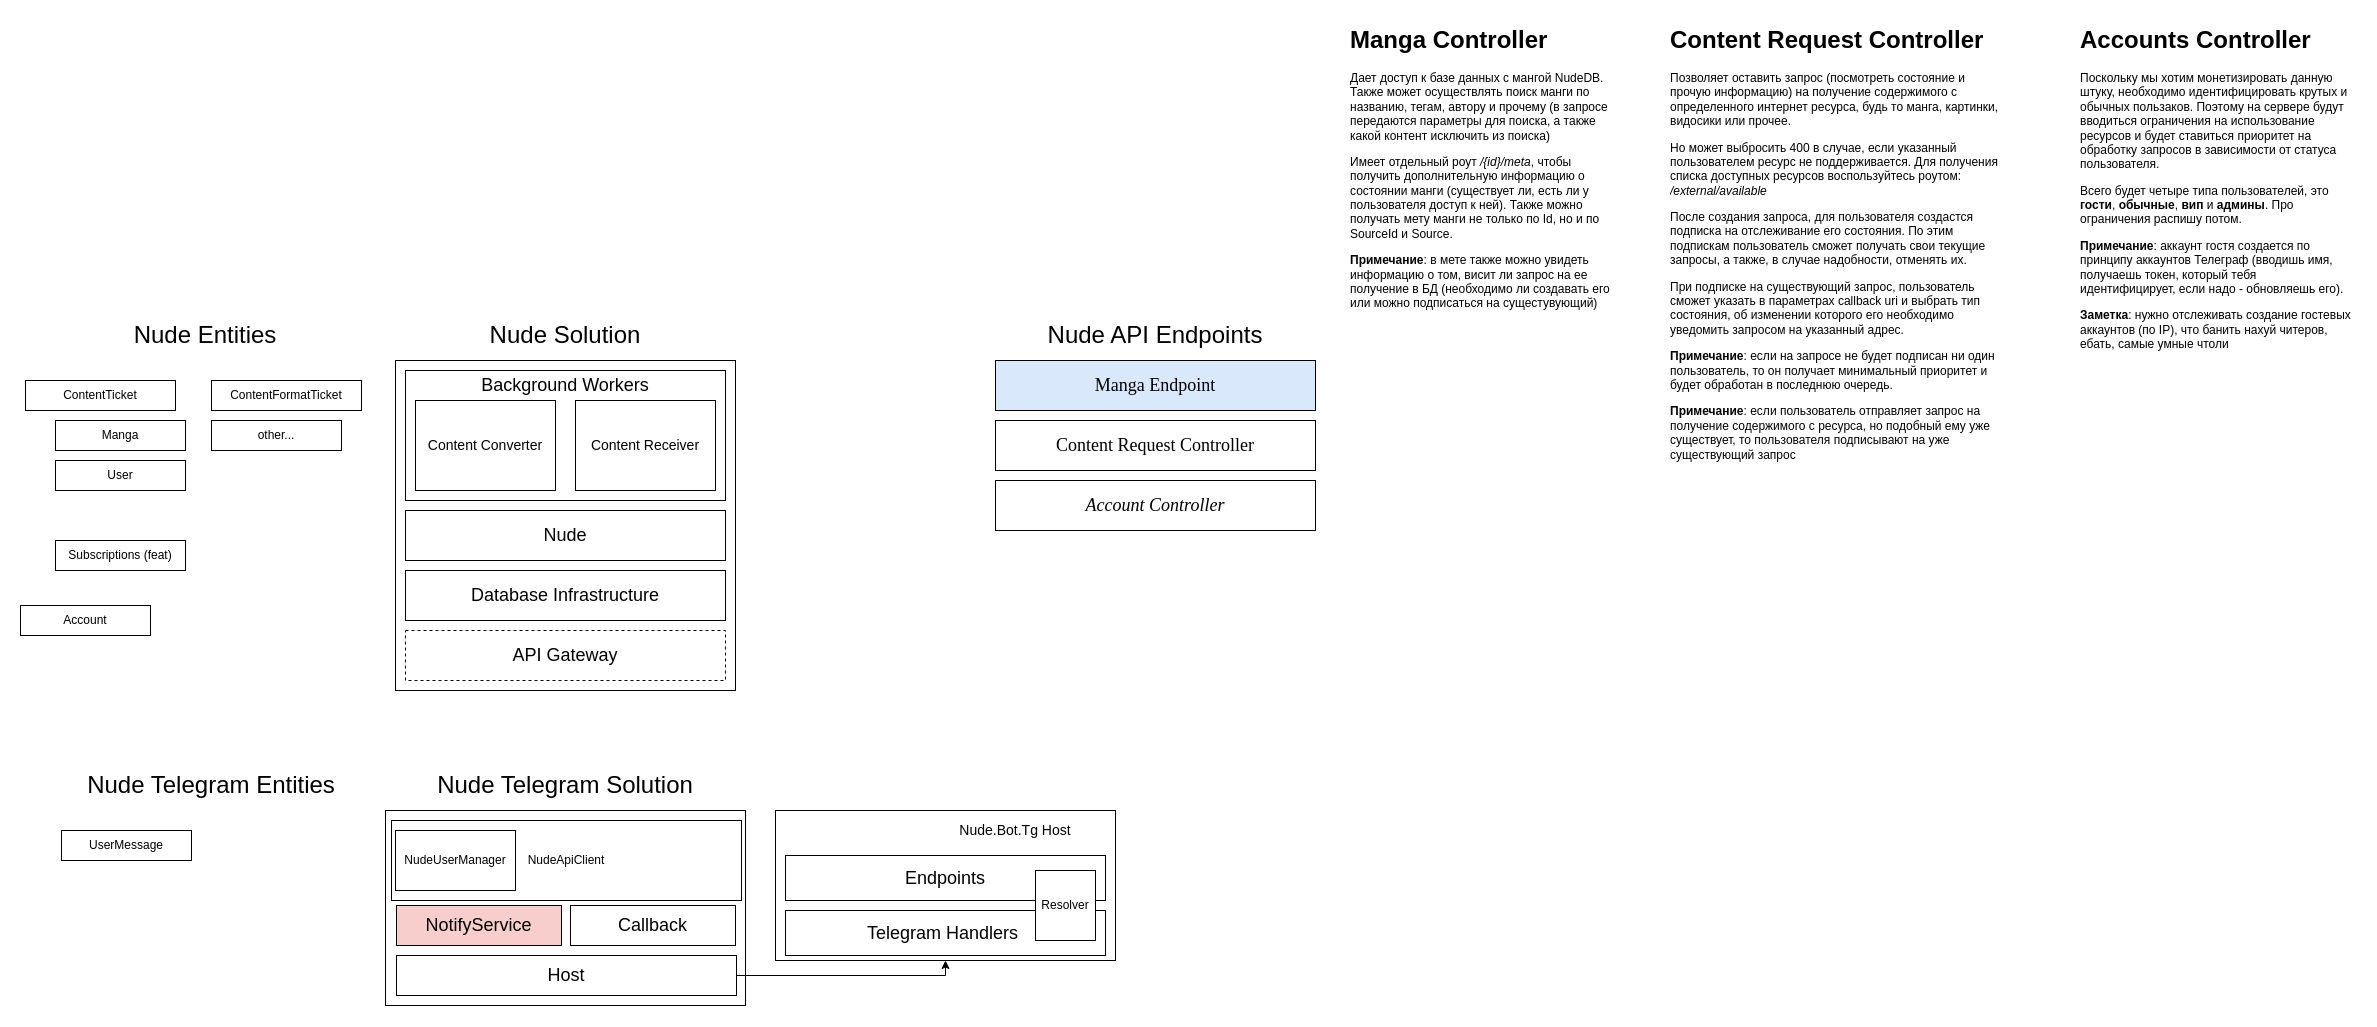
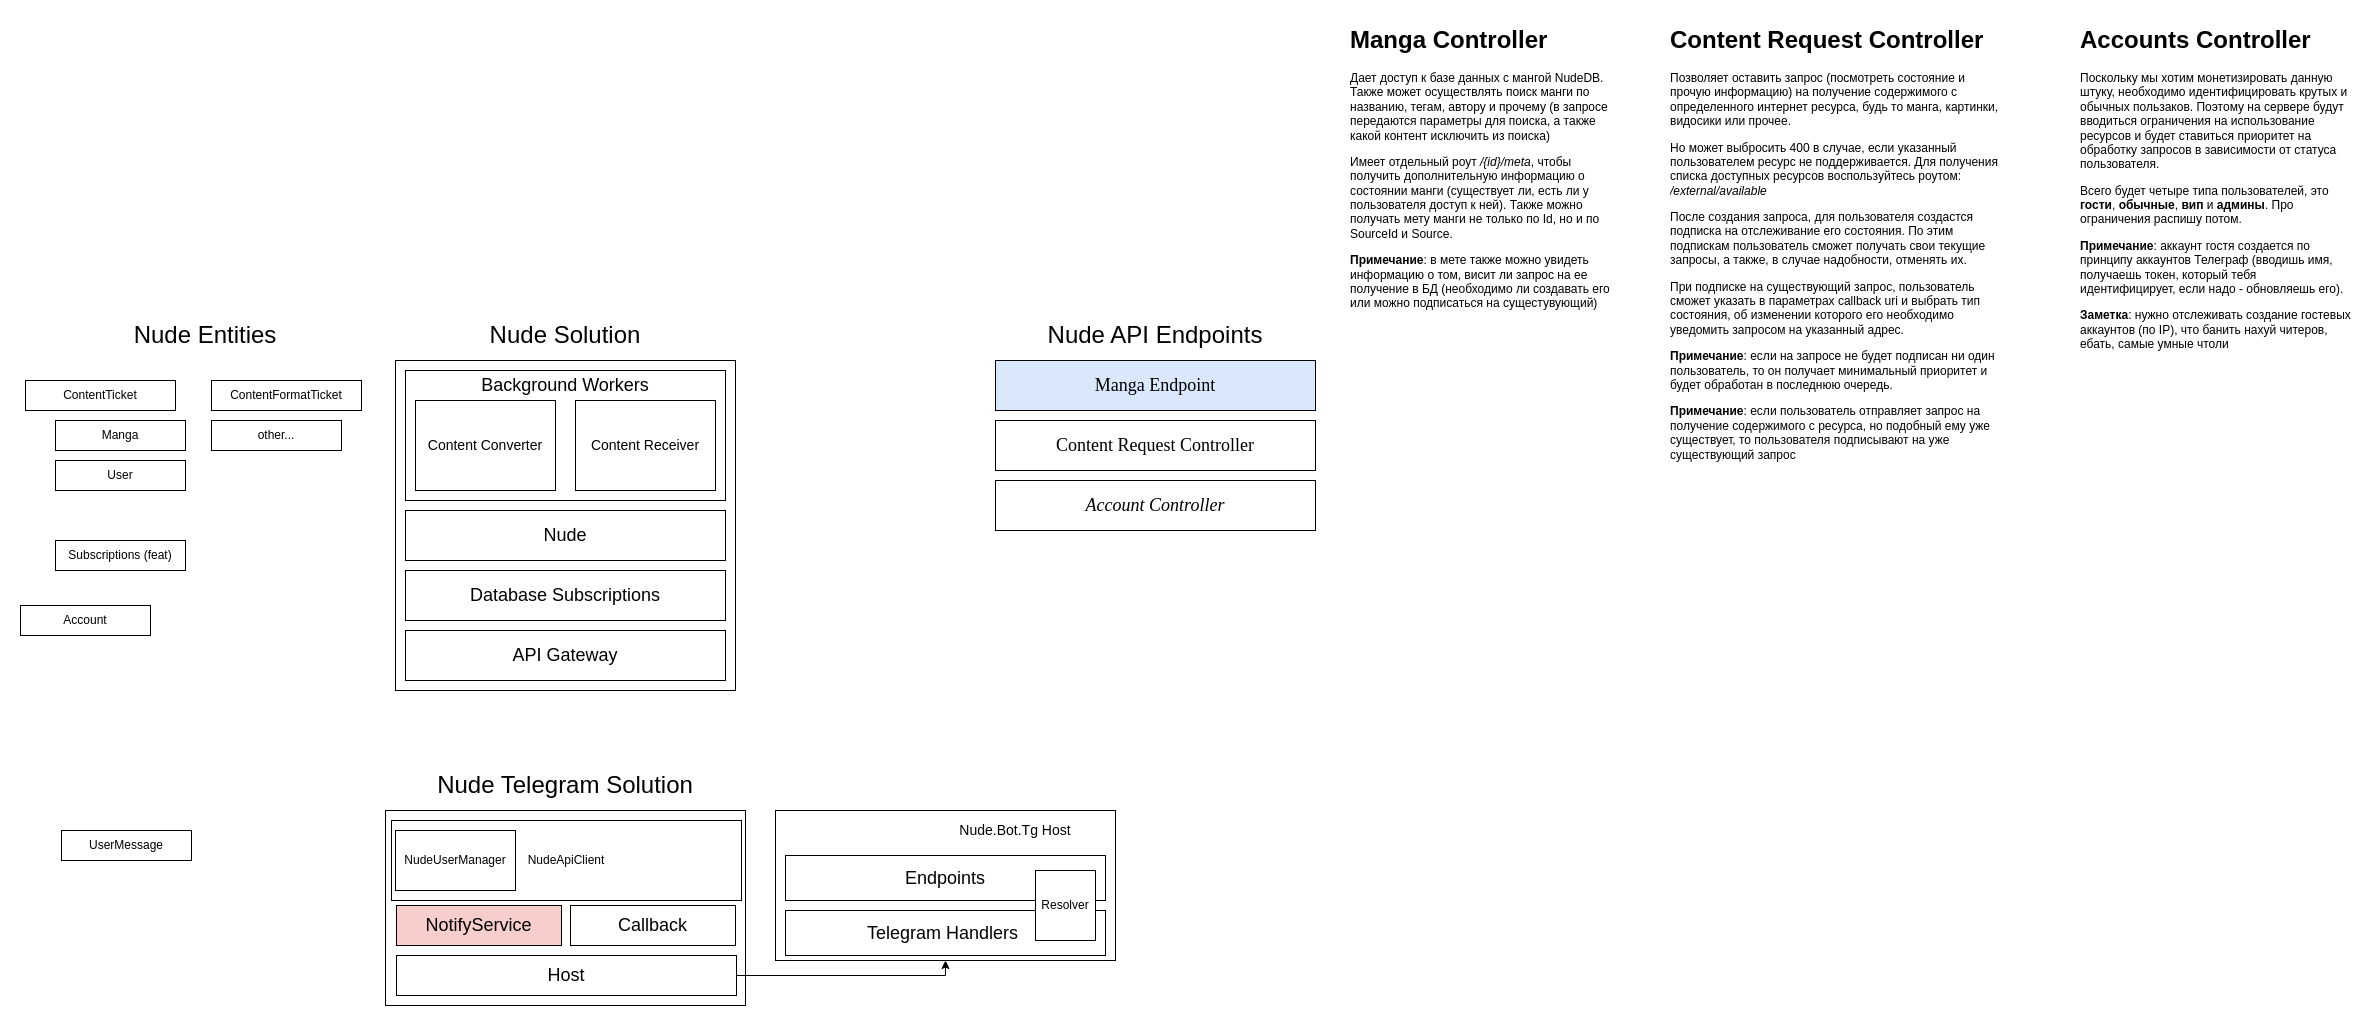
(566, 596) -> (566, 596)
(566, 656) -> (566, 656)
(212, 786) -> none
